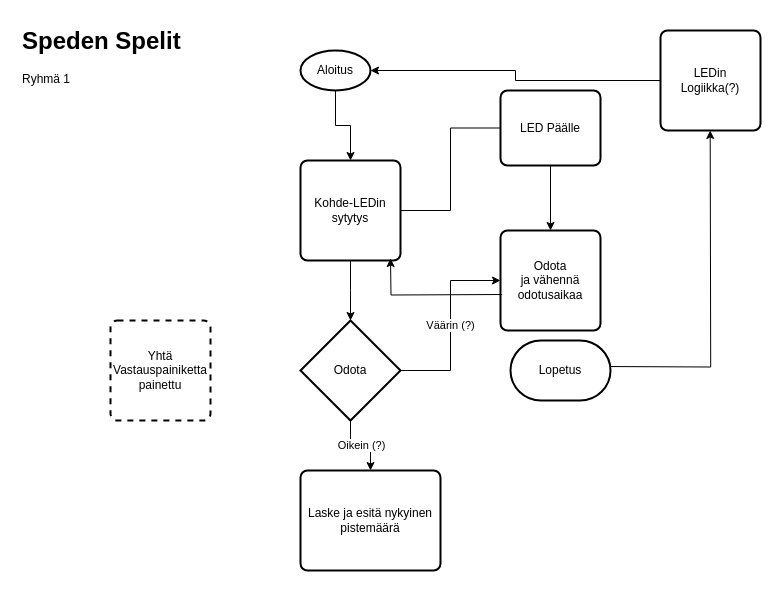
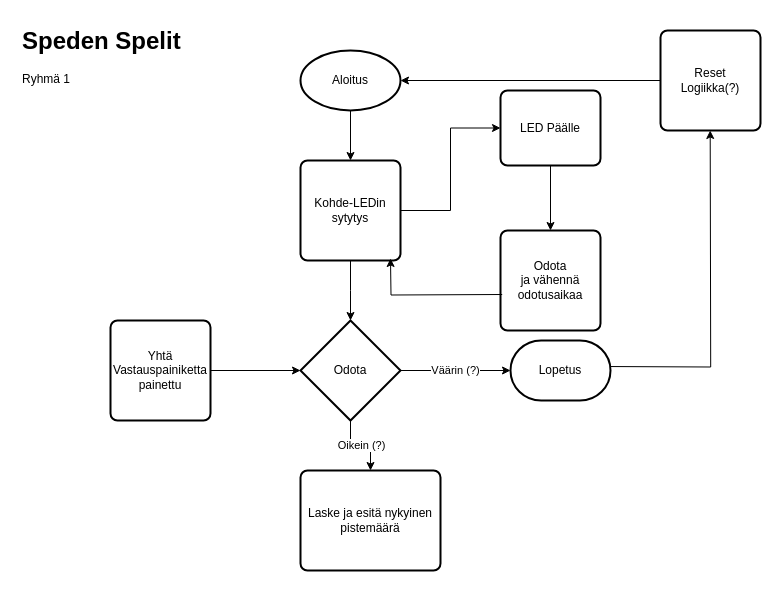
(336, 71) -> (351, 81)
(711, 81) -> (711, 81)
(494, 128) -> (492, 128)
(451, 315) -> (466, 371)
(161, 371) -> (161, 371)
none -> (252, 371)
